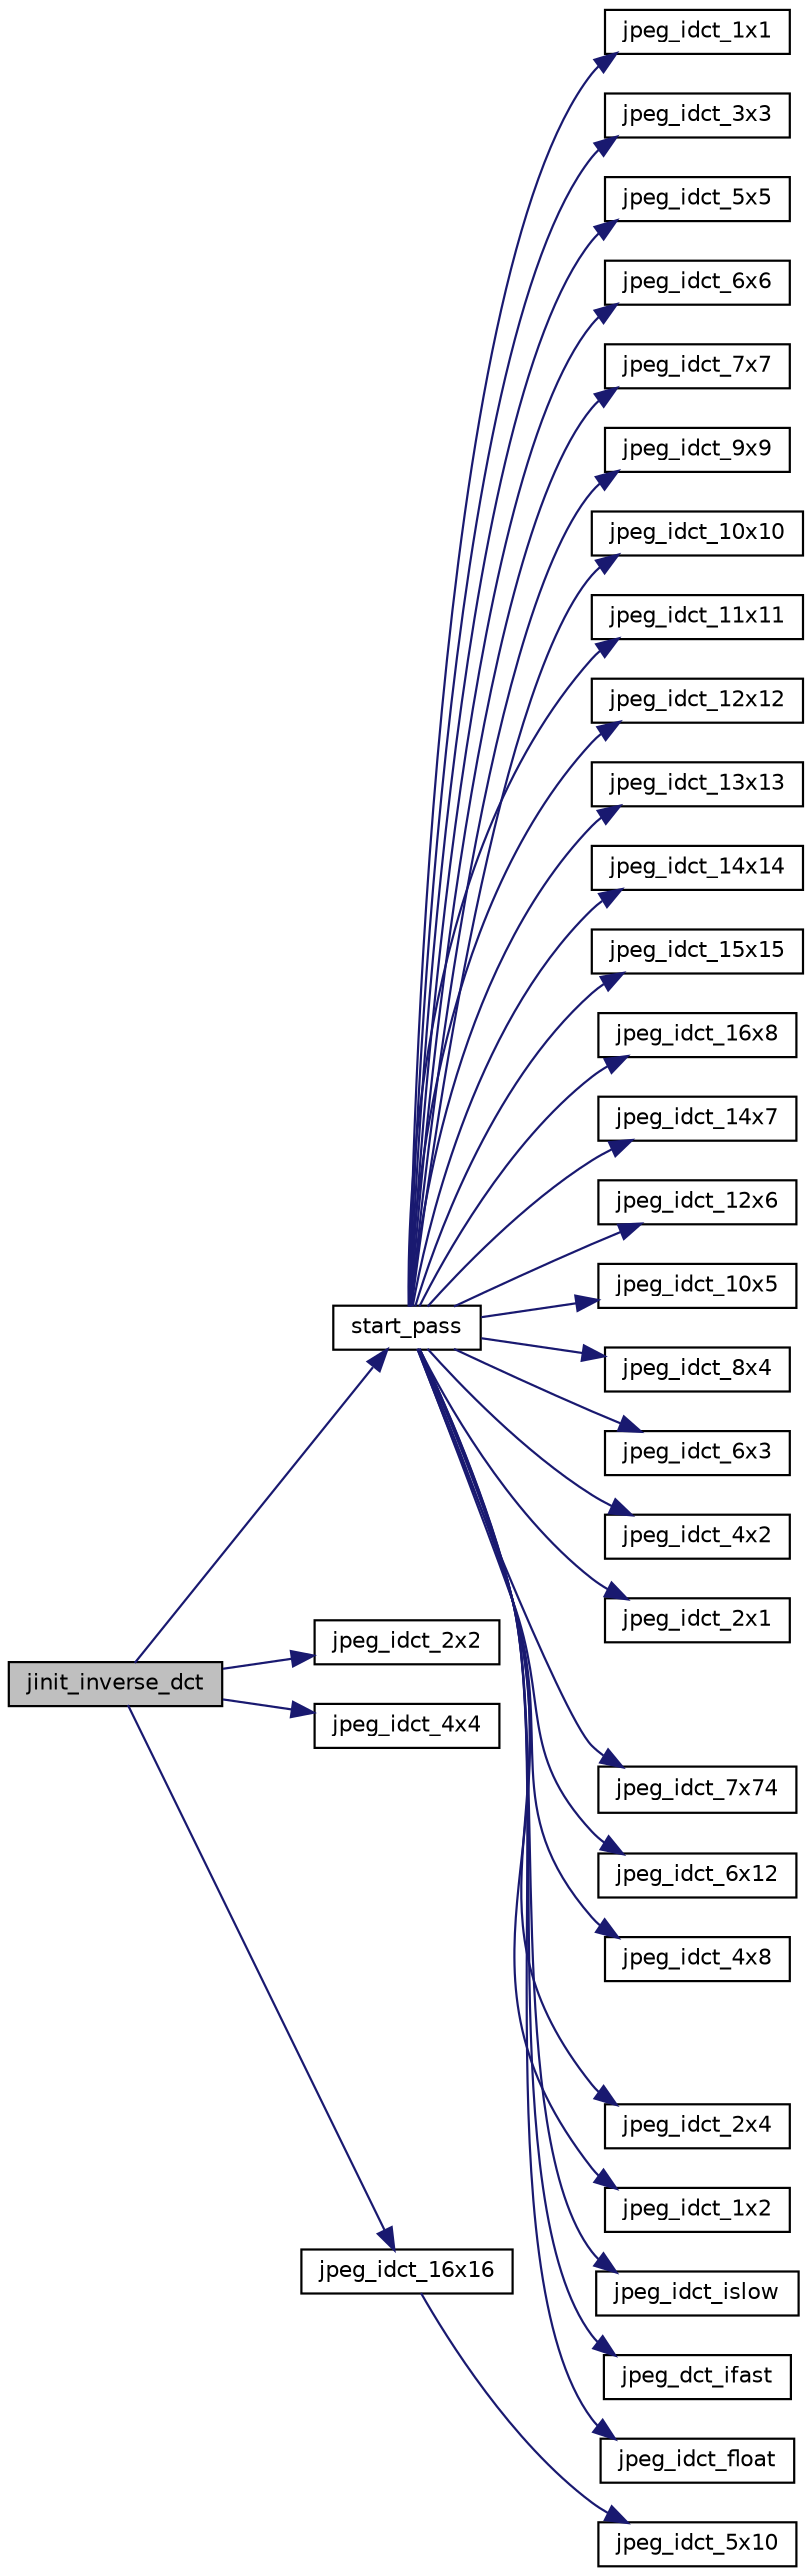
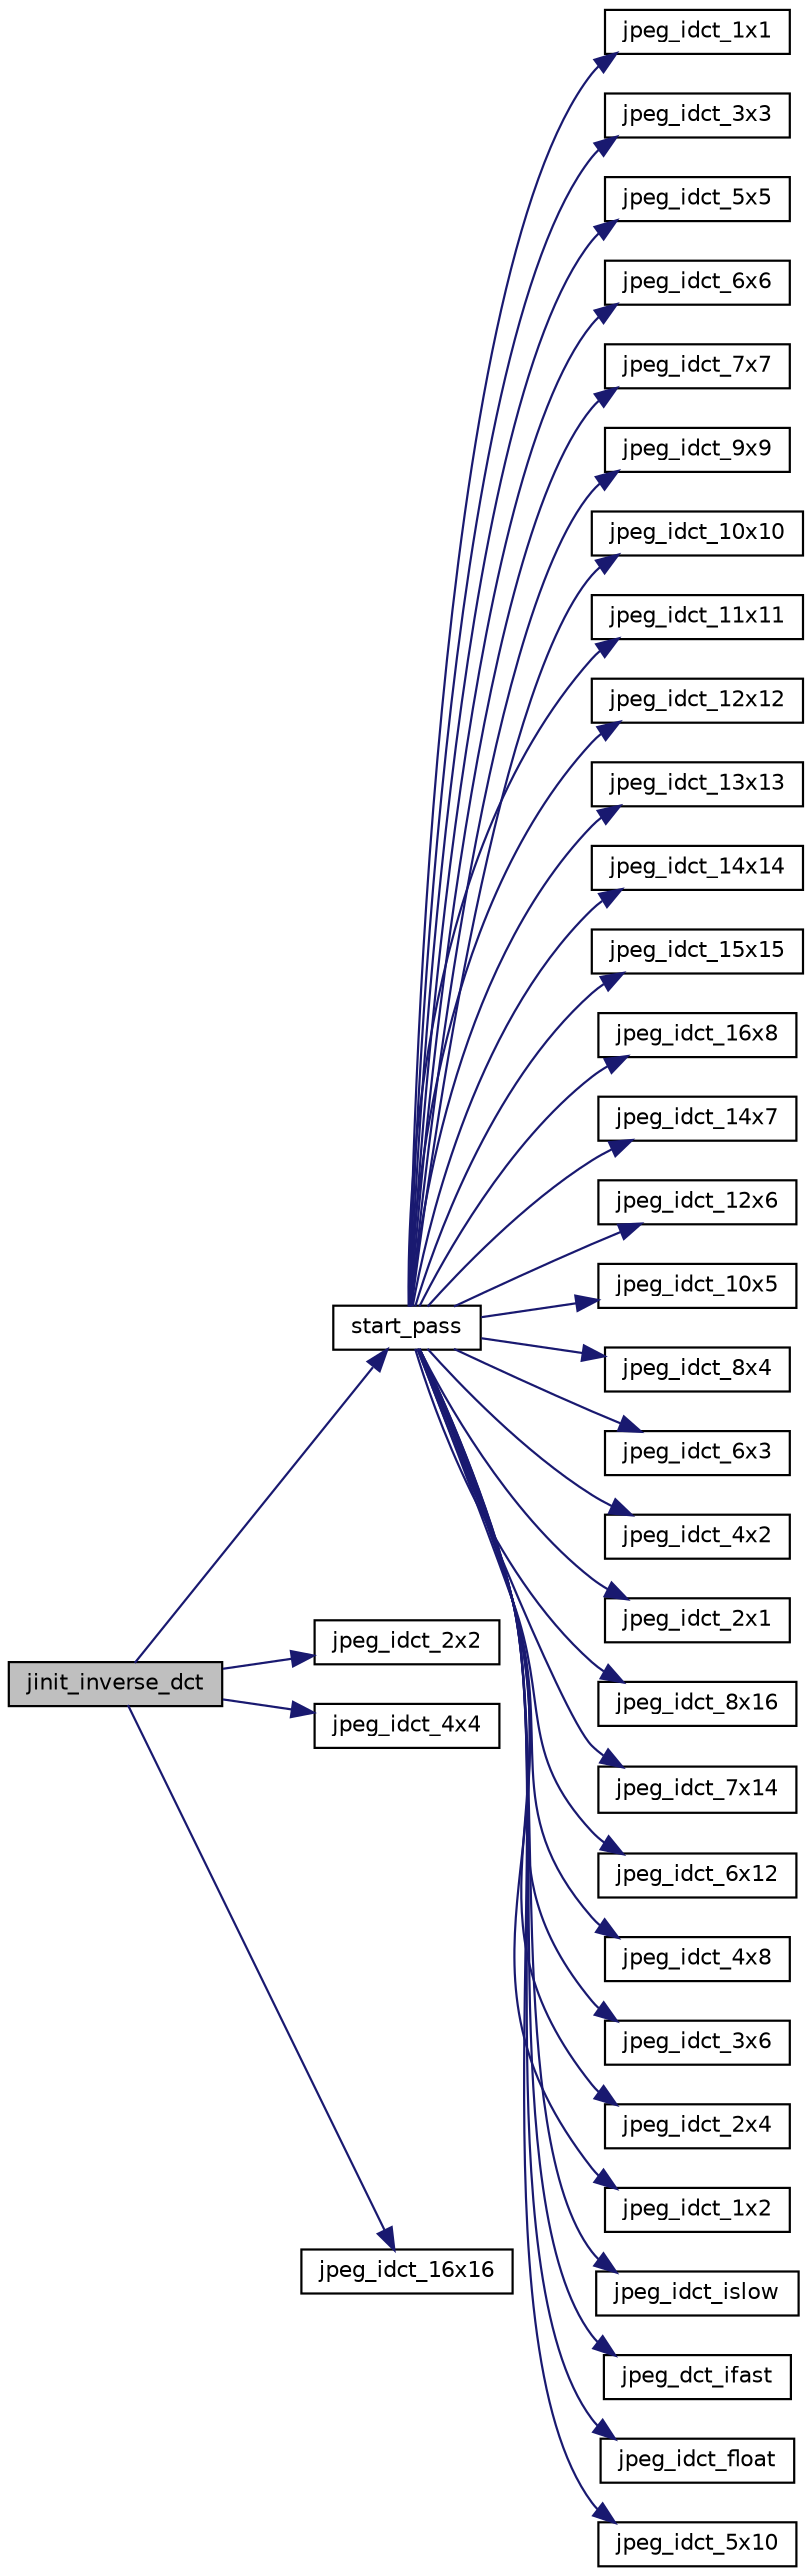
none -> (697, 1704)
(697, 1790) -> (697, 1790)
none -> (697, 2043)
(503, 2413) -> (526, 1926)
